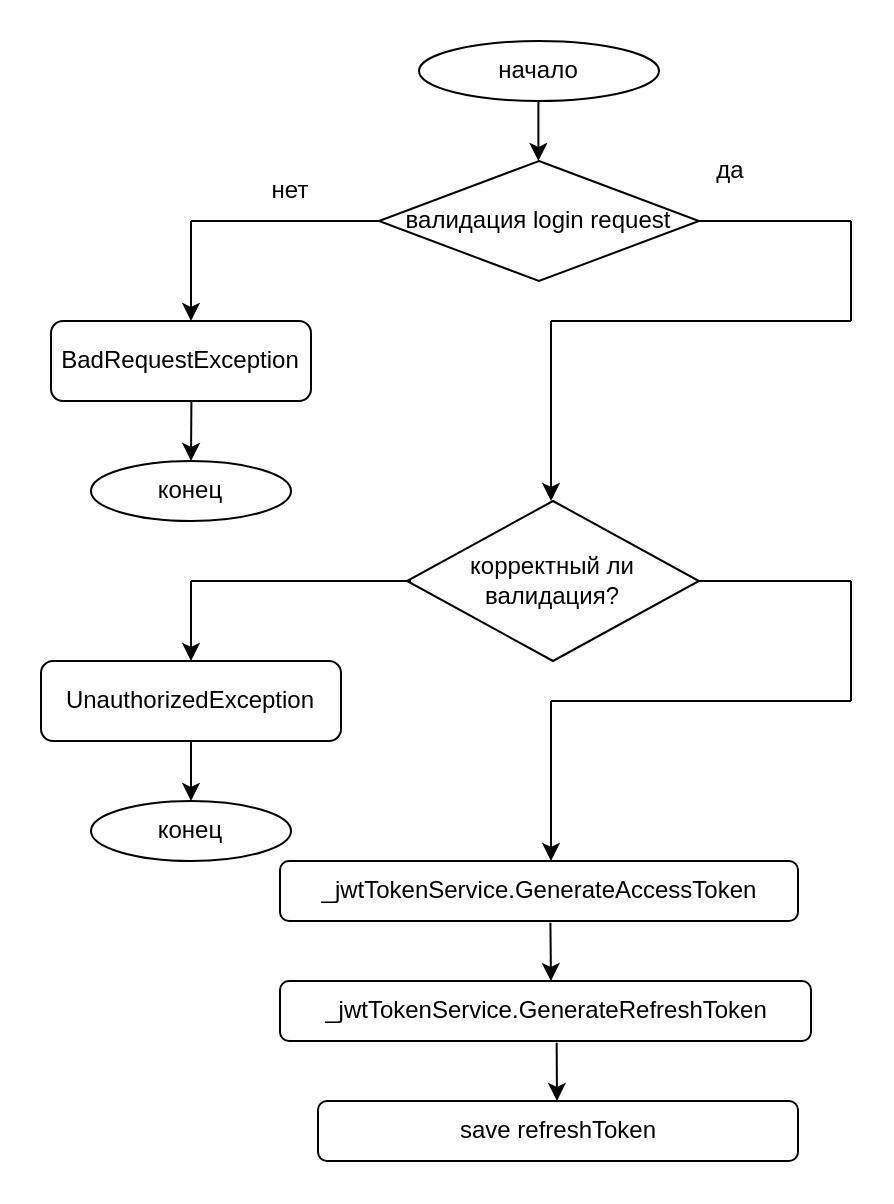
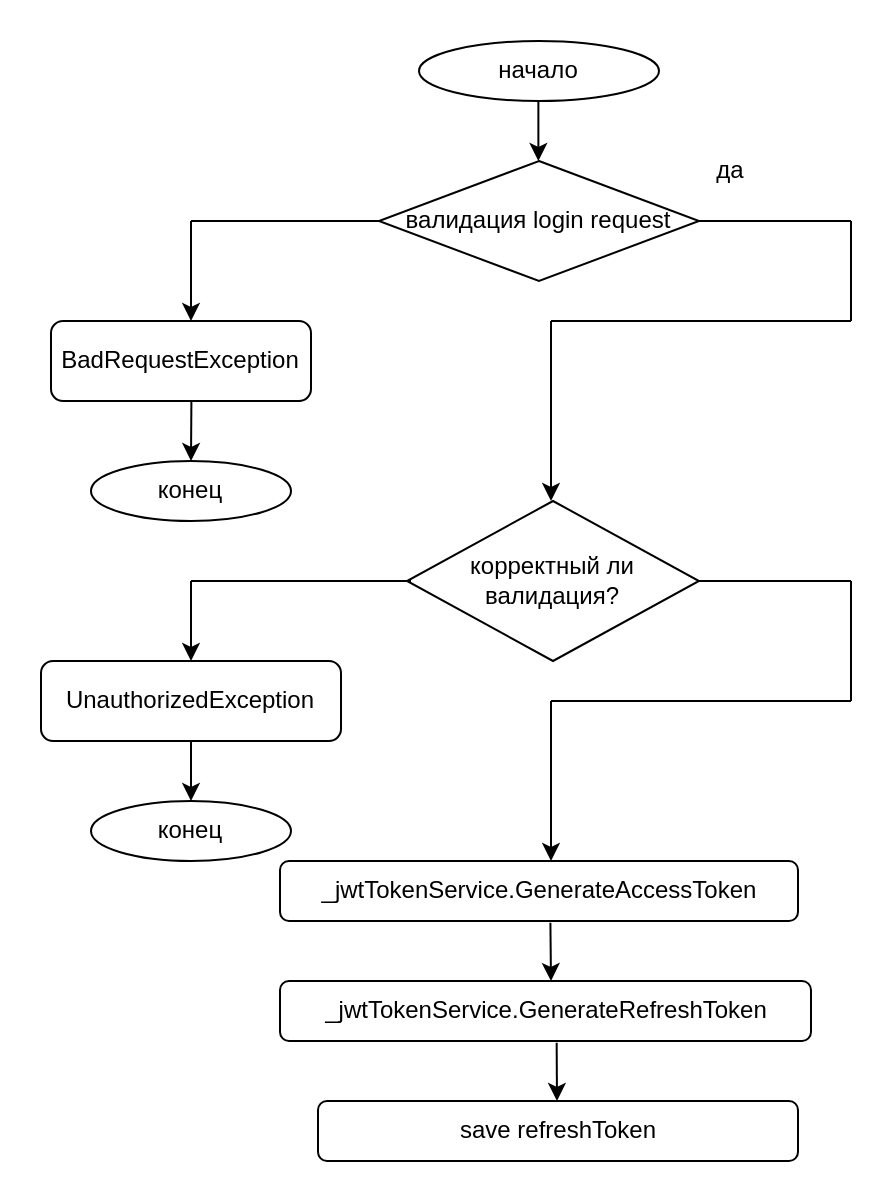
(291, 191) -> none
